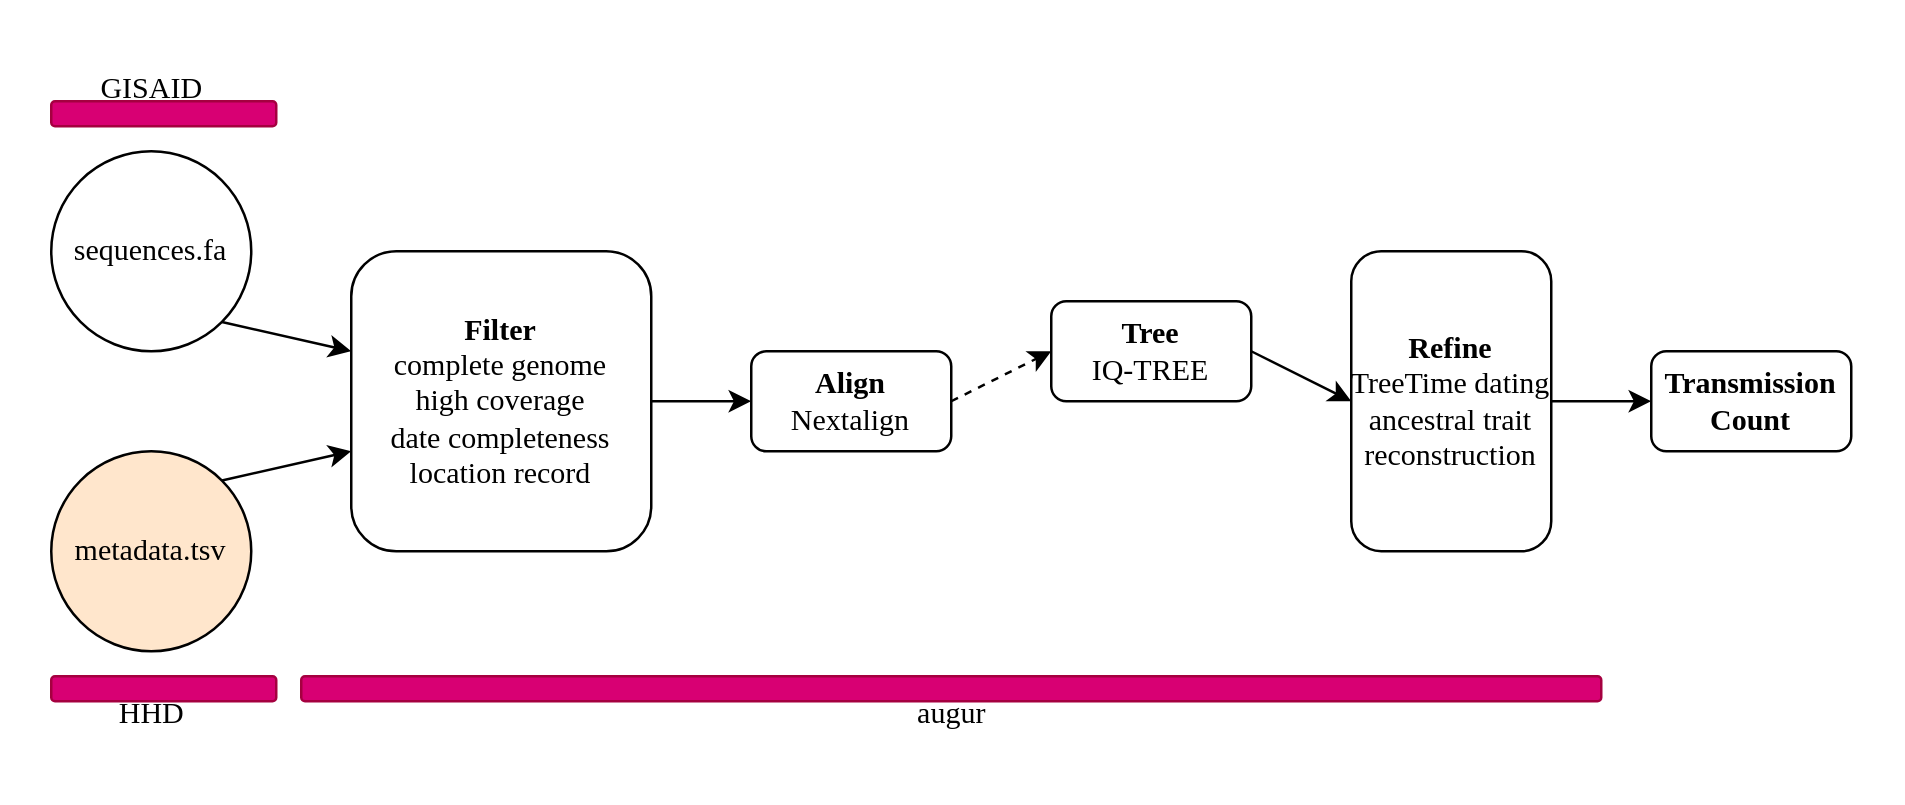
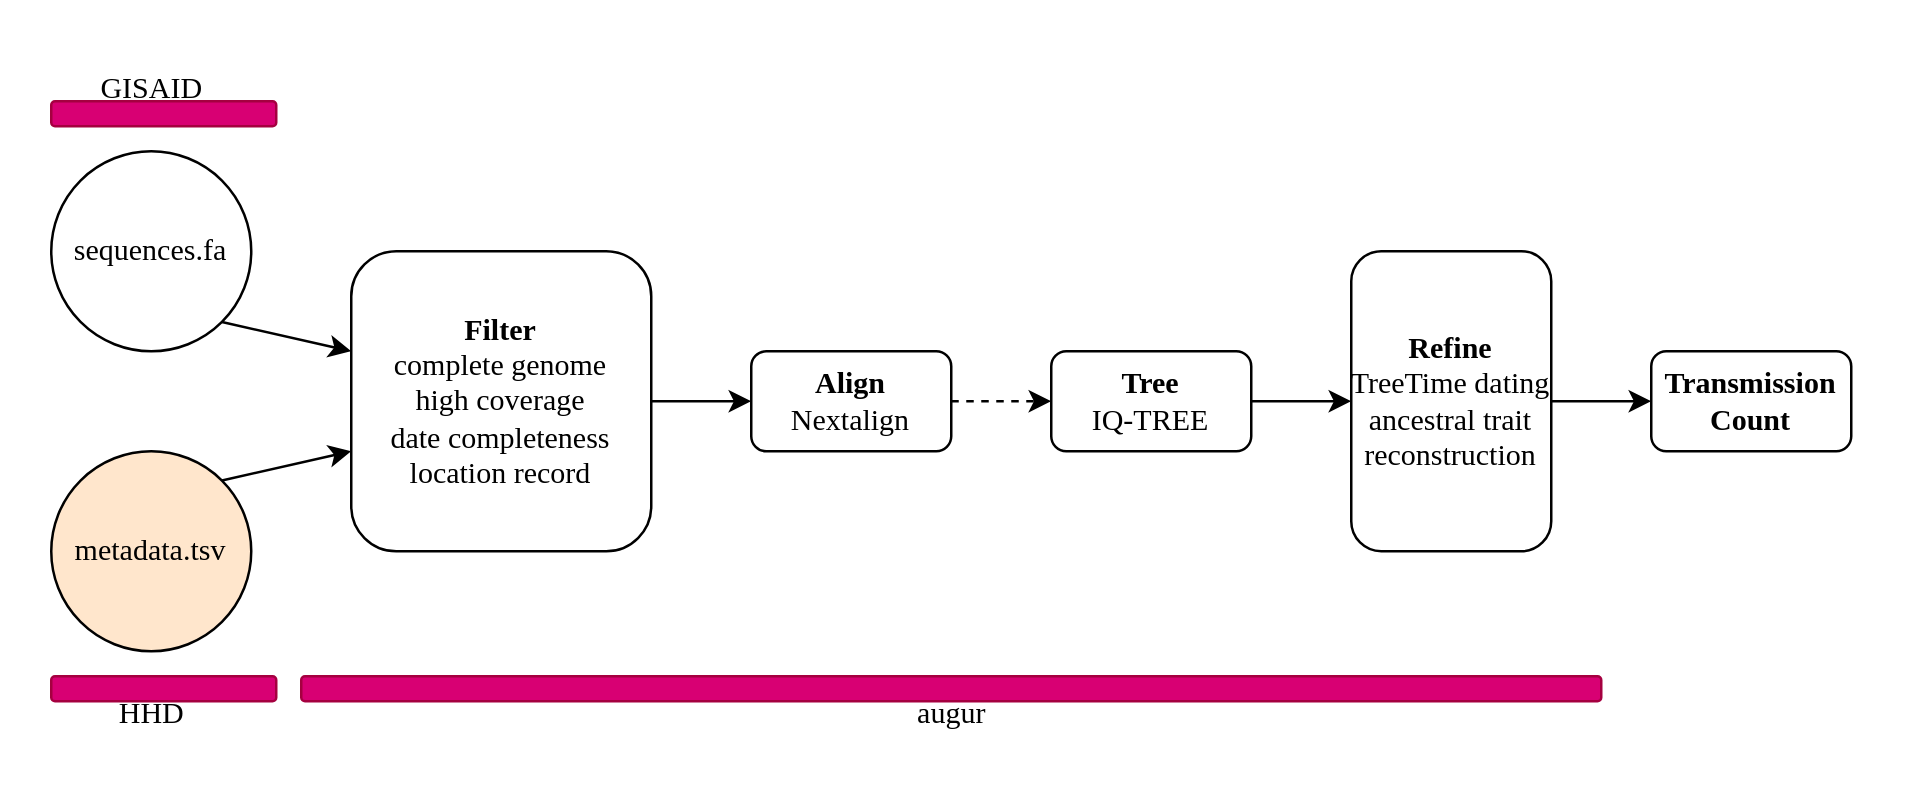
(1151, 351) -> (1151, 401)
